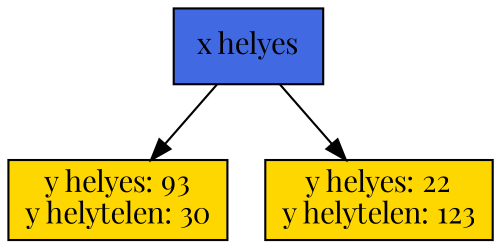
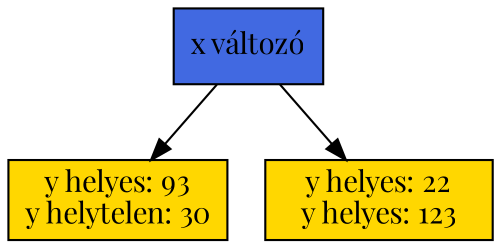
(248, 46) -> (248, 46)
(379, 200) -> (379, 200)
